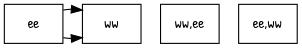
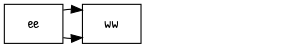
(190, 24) -> none
(268, 24) -> none
